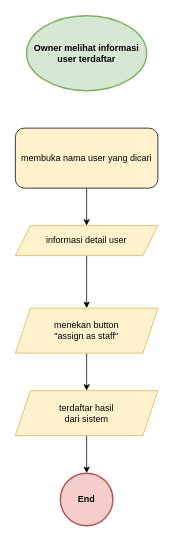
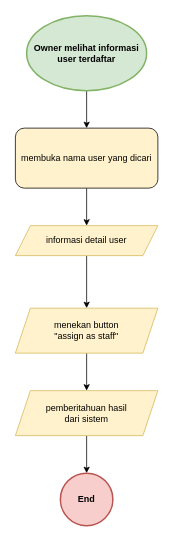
none -> (87, 107)
(87, 413) -> (87, 413)
